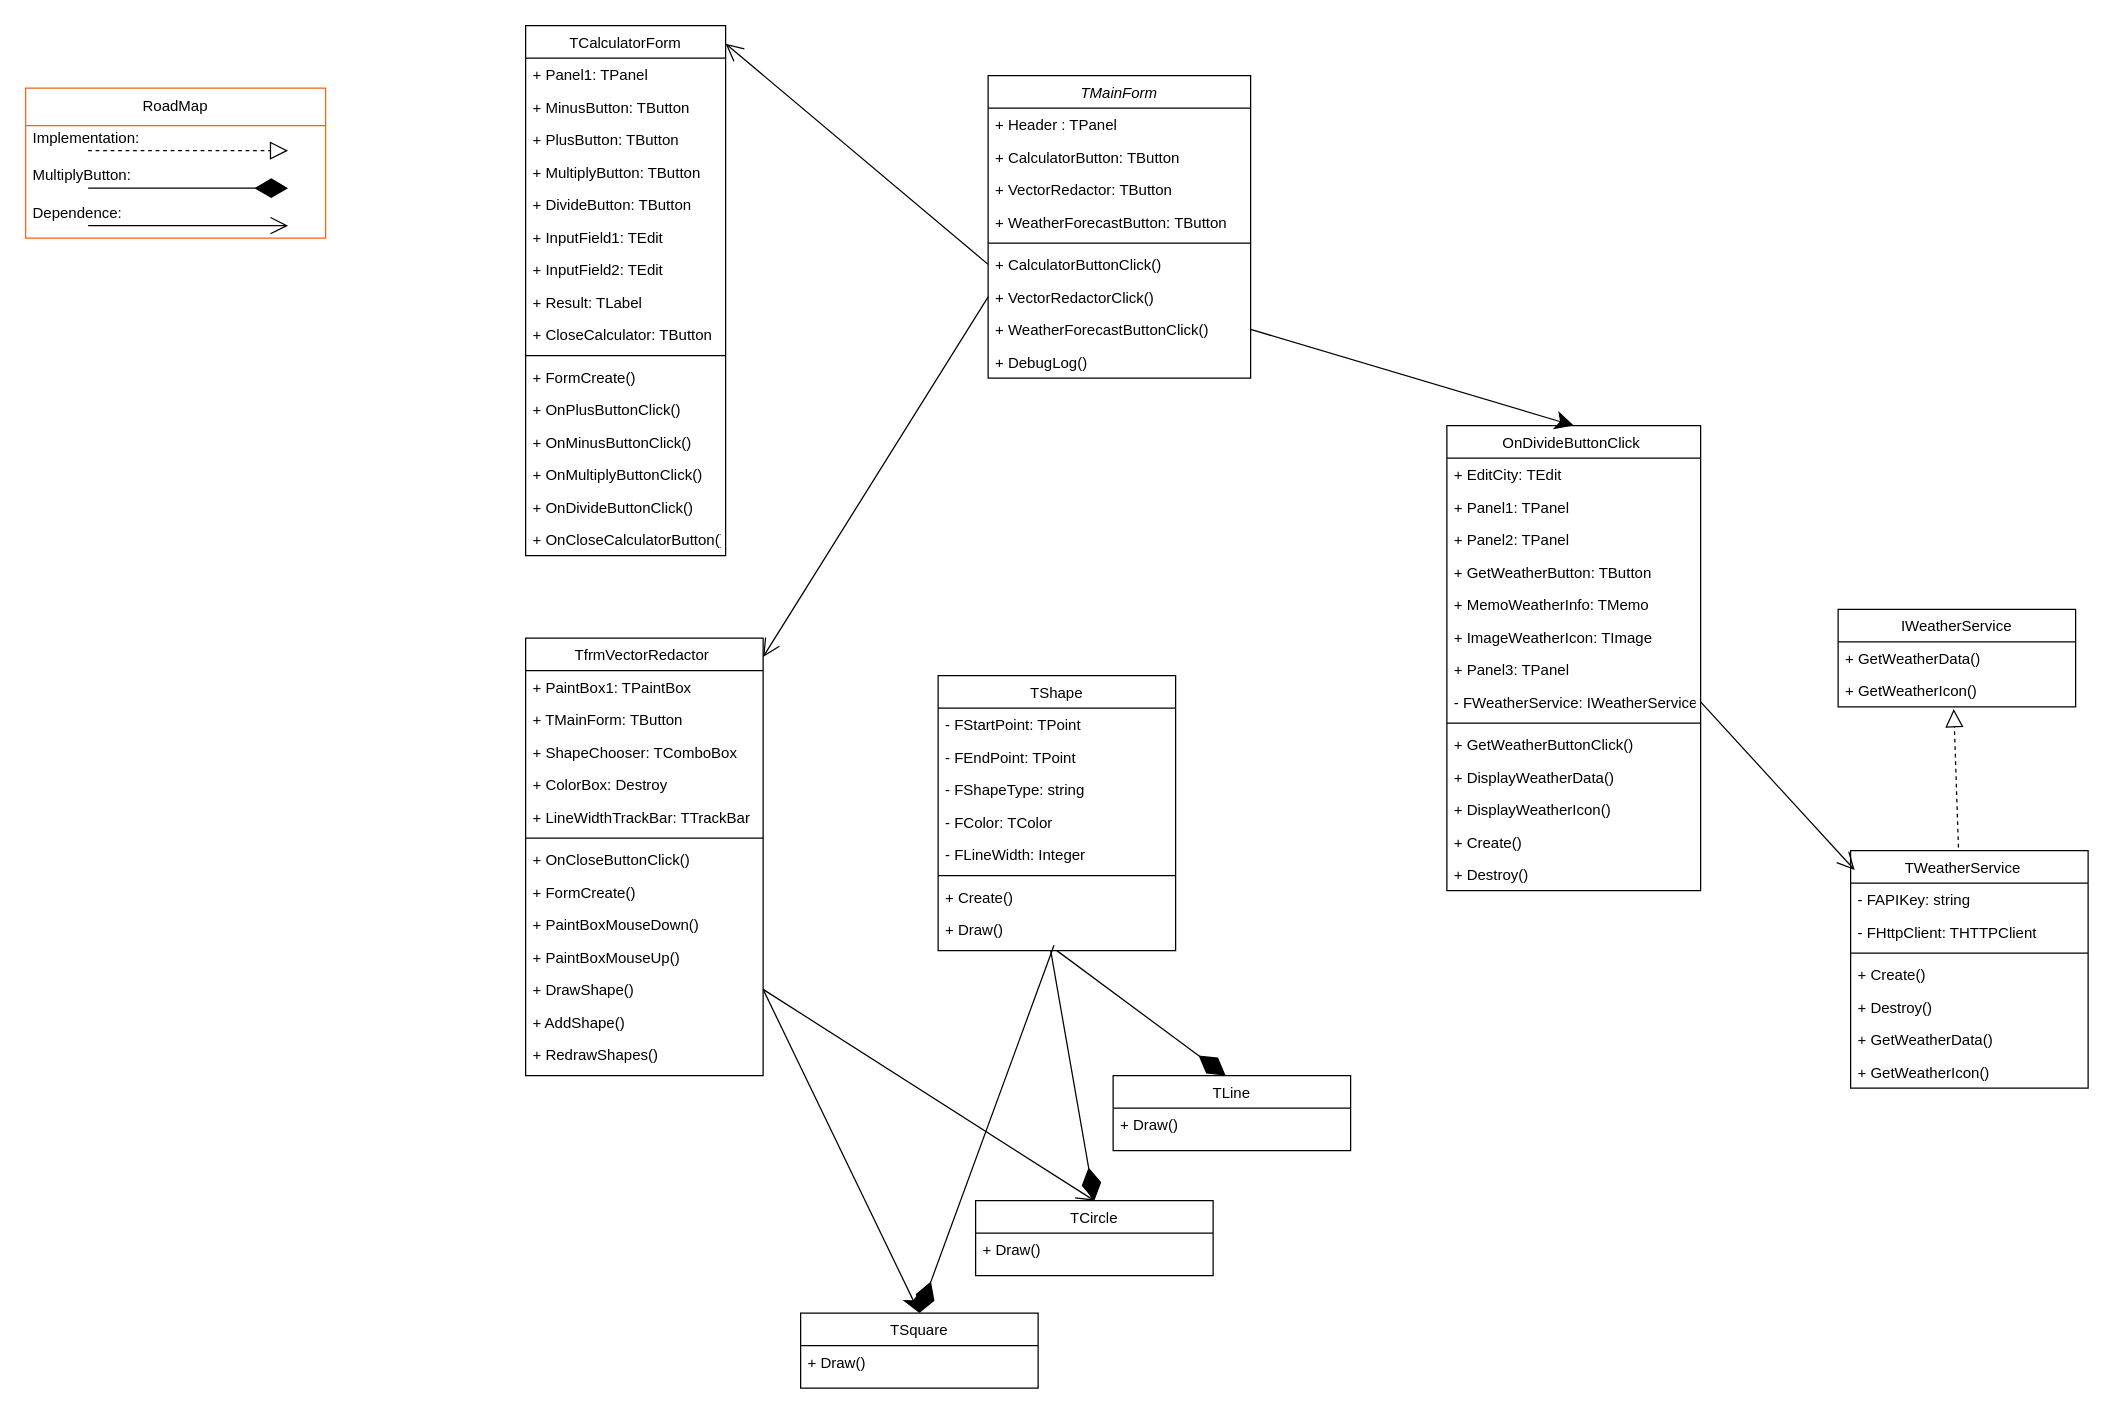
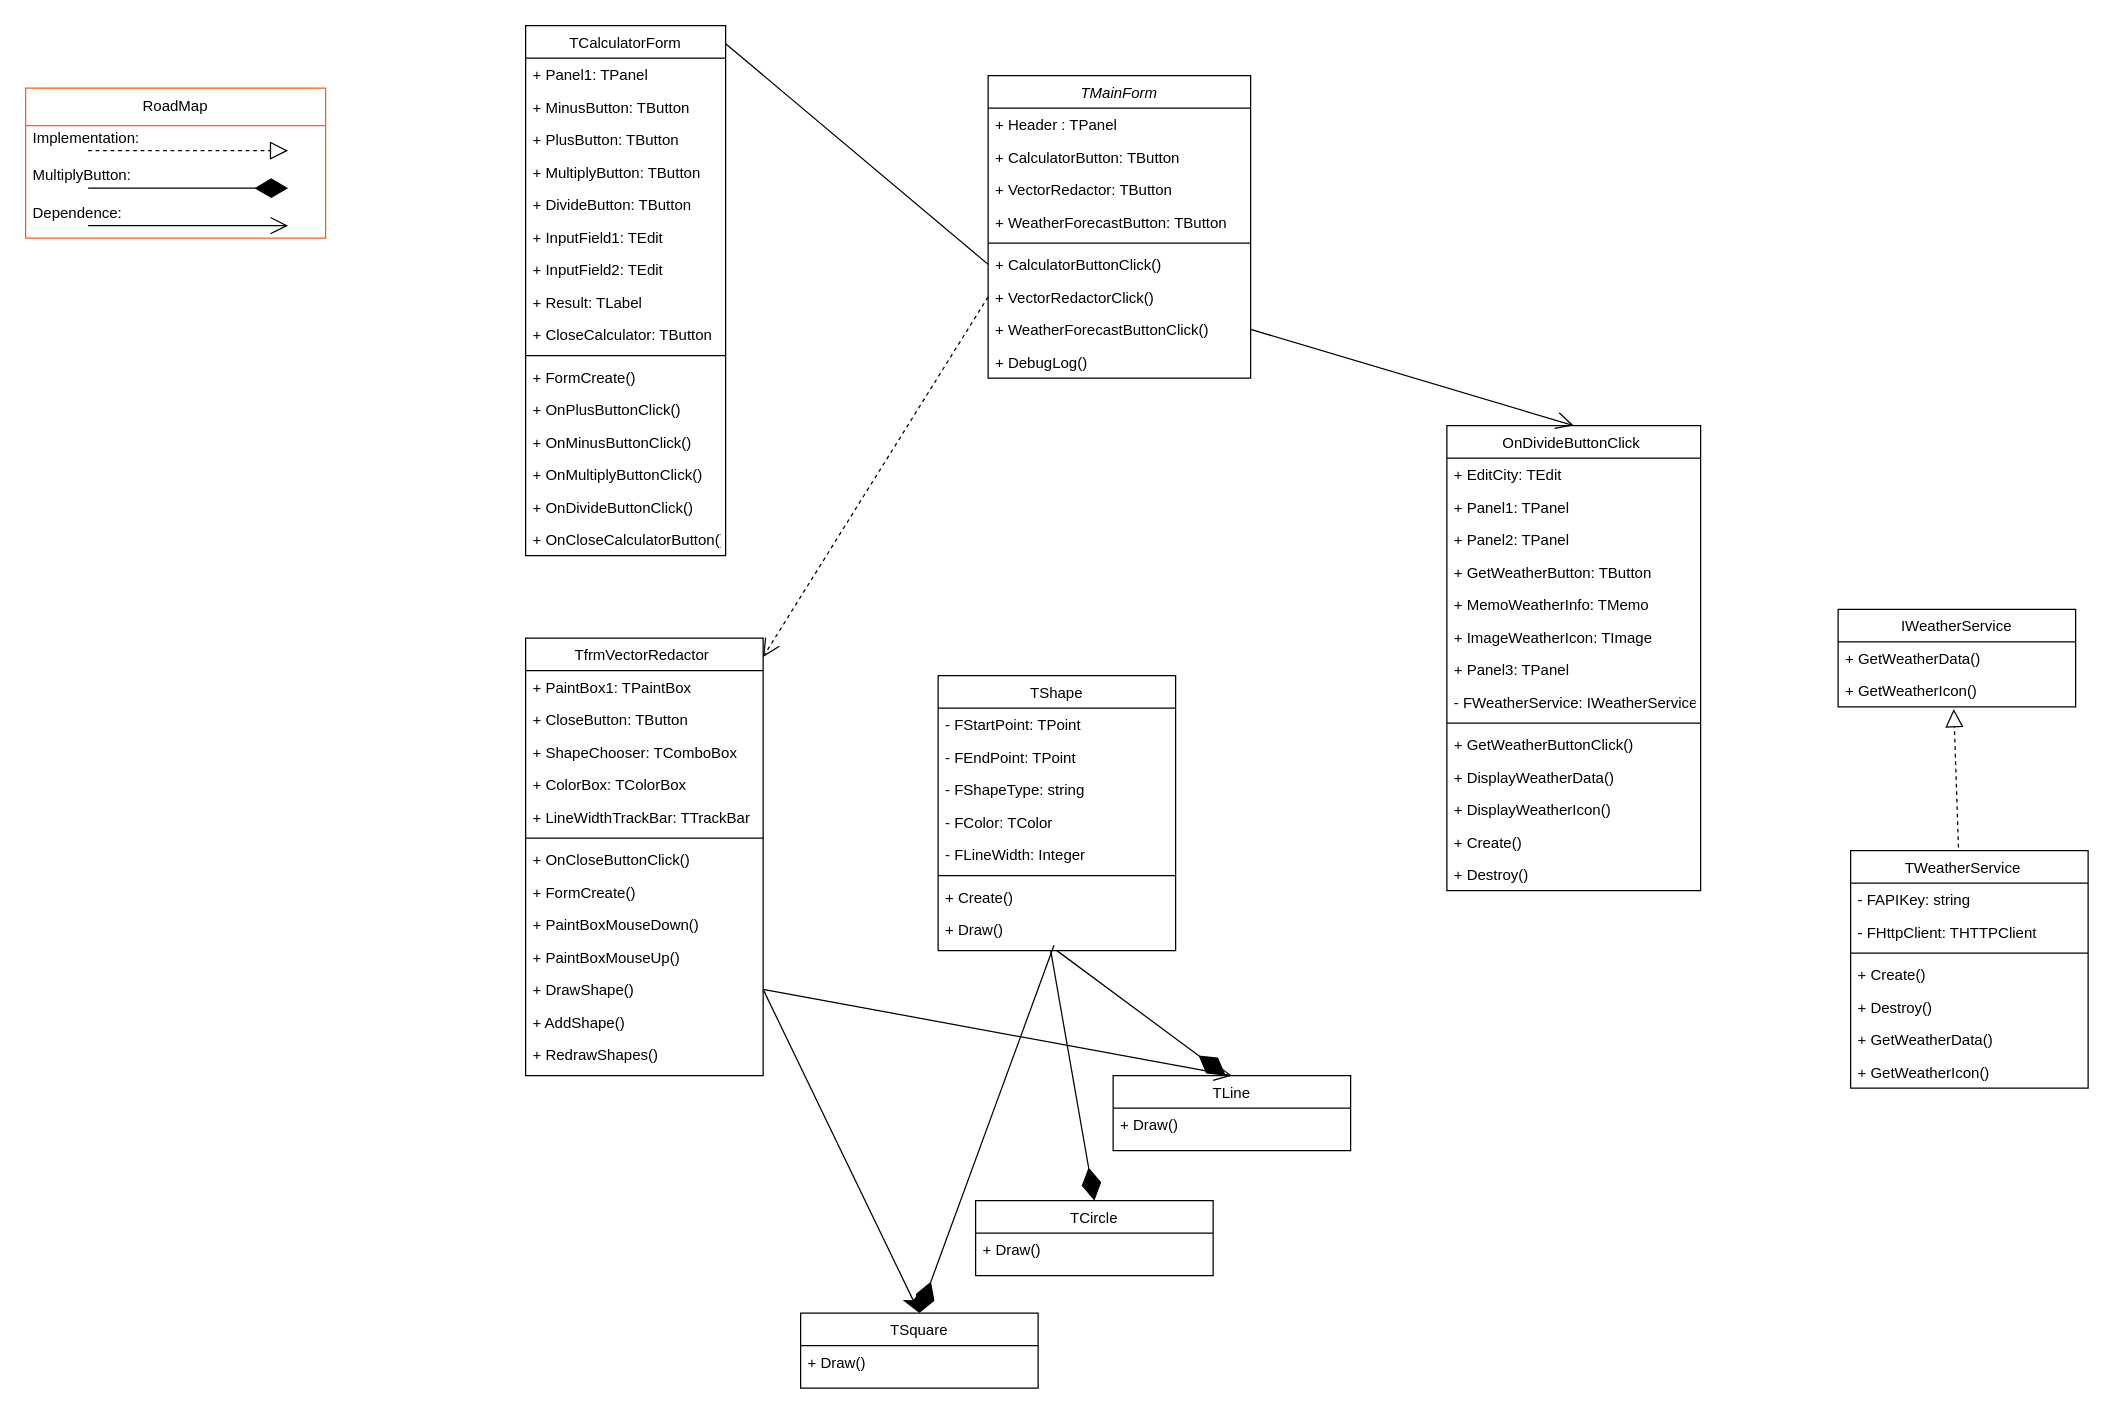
(729, 47) -> (729, 46)
(1559, 421) -> (1562, 422)
(876, 477) -> (876, 477)
(609, 720) -> (617, 720)
(605, 785) -> (611, 785)
(1777, 785) -> none
none -> (987, 1031)
(929, 1095) -> none
